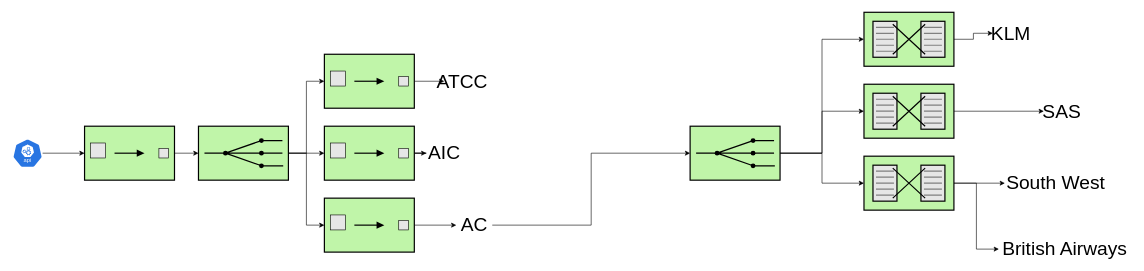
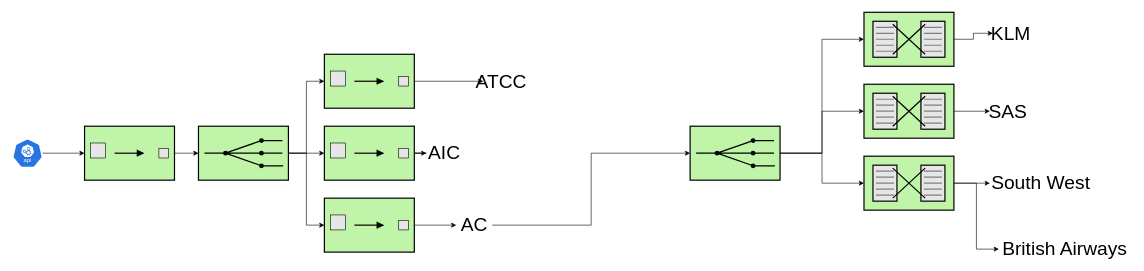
(462, 81) -> (501, 81)
(1062, 111) -> (1008, 111)
(1056, 183) -> (1041, 183)
